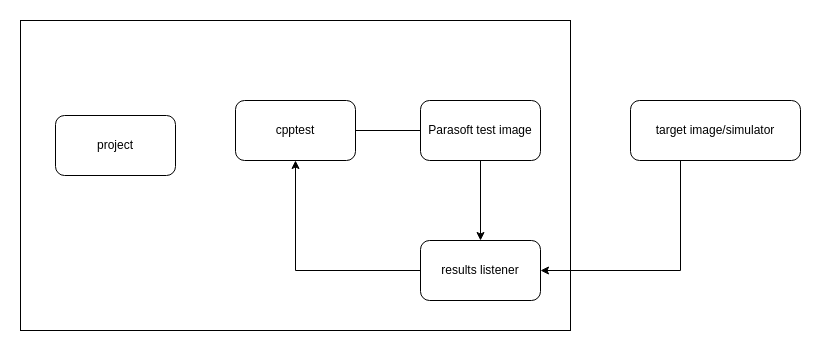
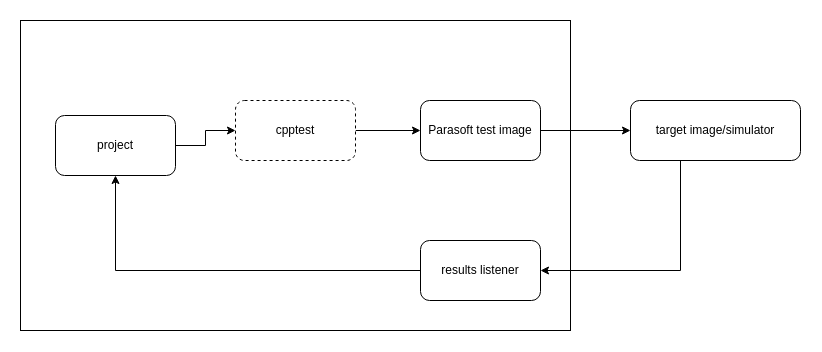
(296, 131) -> (296, 131)
(415, 131) -> (412, 131)
none -> (206, 142)
(481, 197) -> (582, 131)
(296, 219) -> (163, 271)
